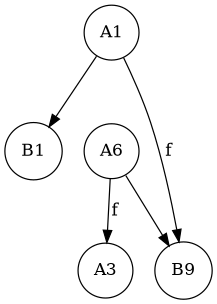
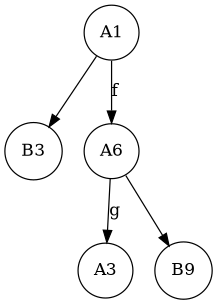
(156, 142) -> (112, 86)
(34, 151) -> (34, 151)
(115, 211) -> (115, 211)
